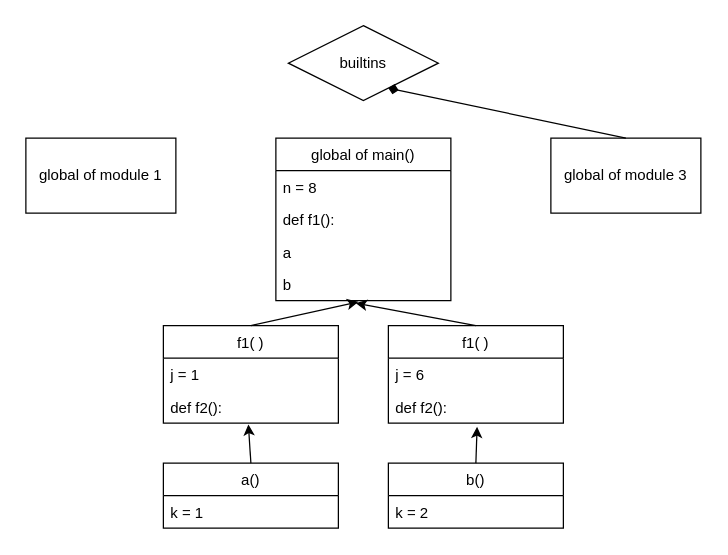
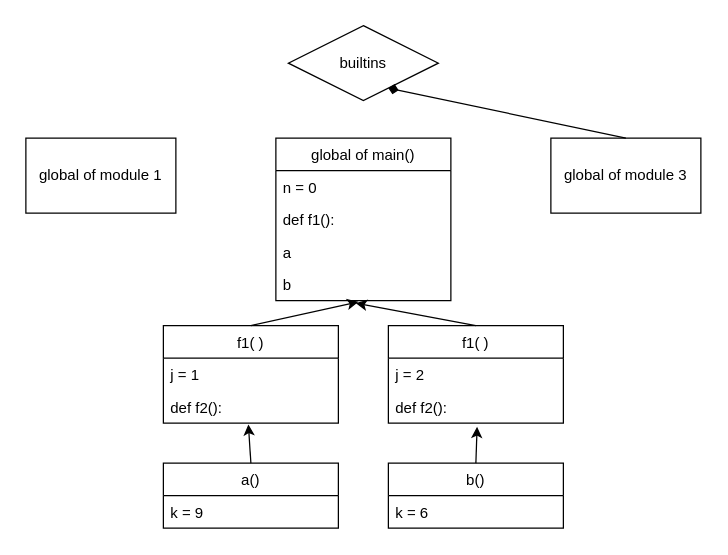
(300, 188) -> (300, 188)
(412, 375) -> (412, 375)
(187, 513) -> (187, 513)
(412, 513) -> (412, 513)
